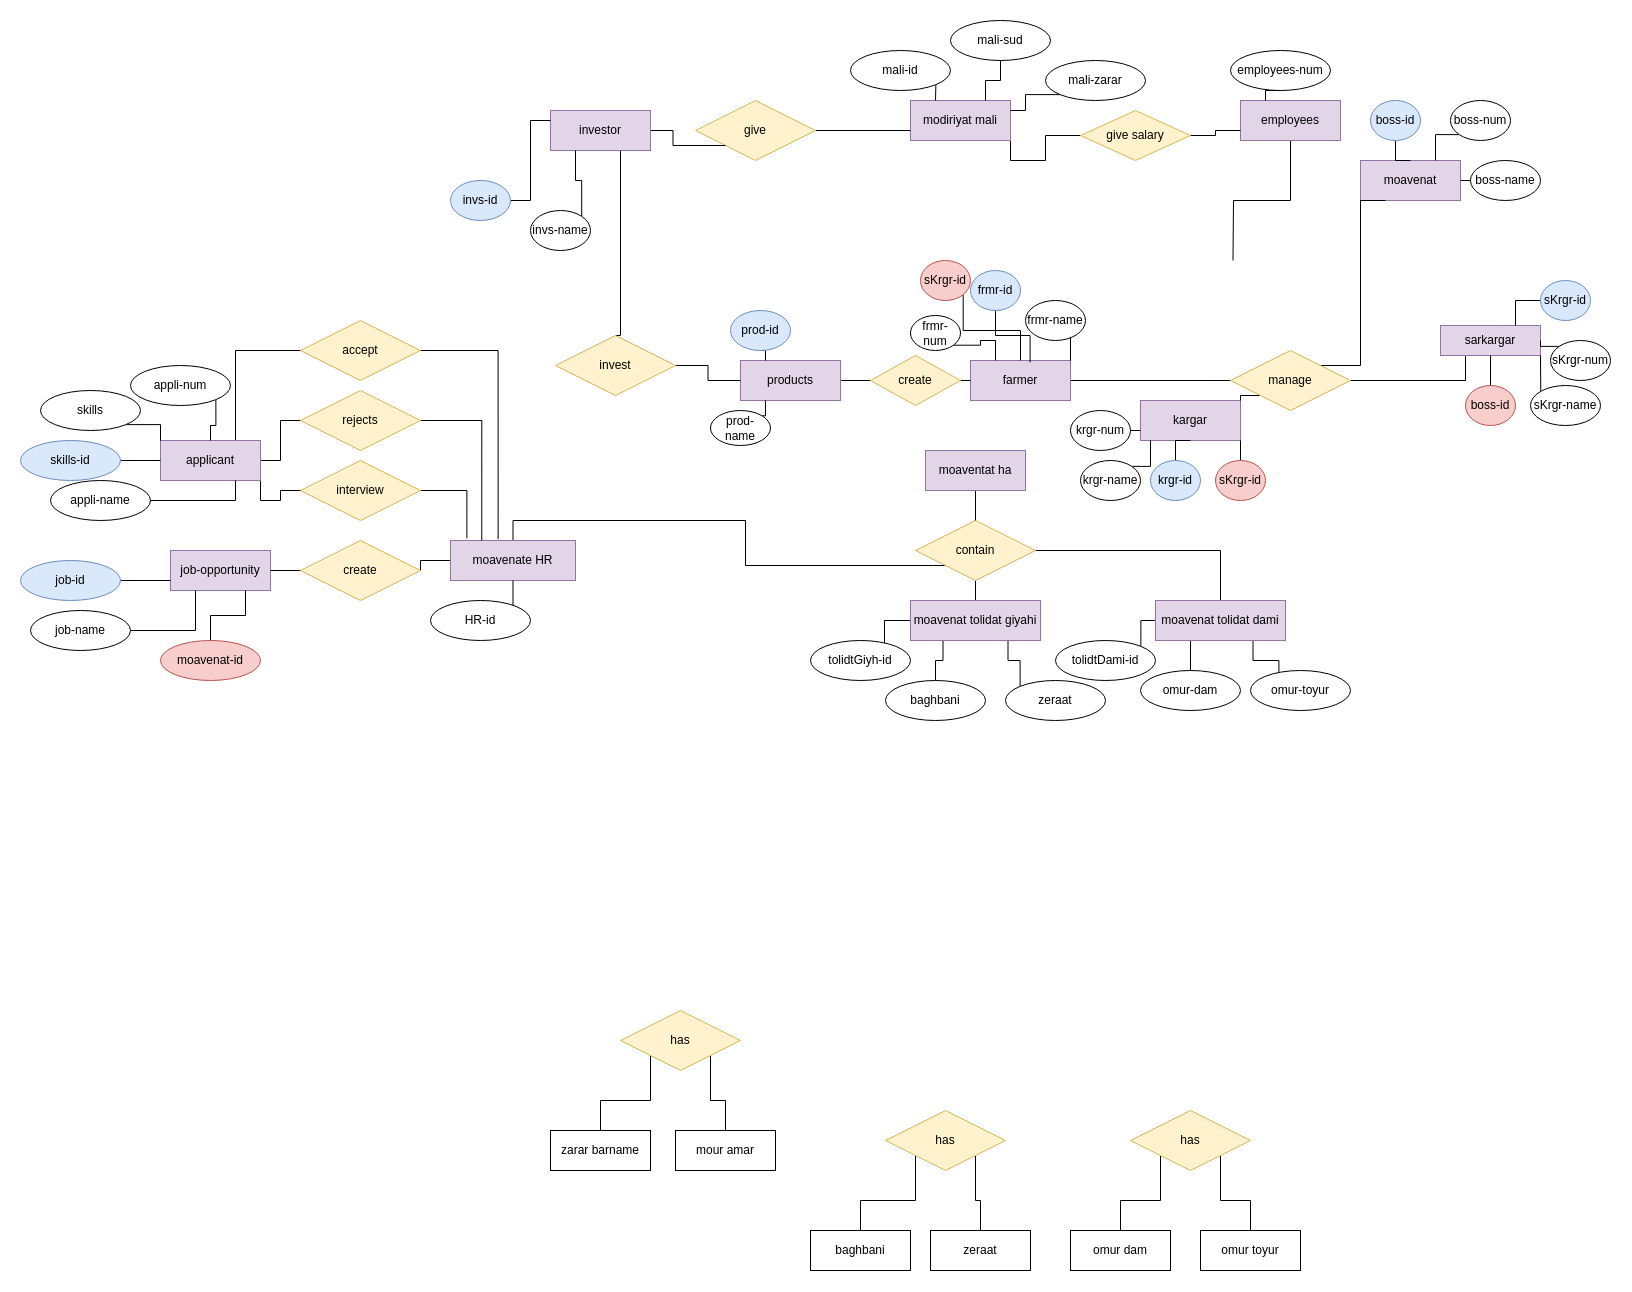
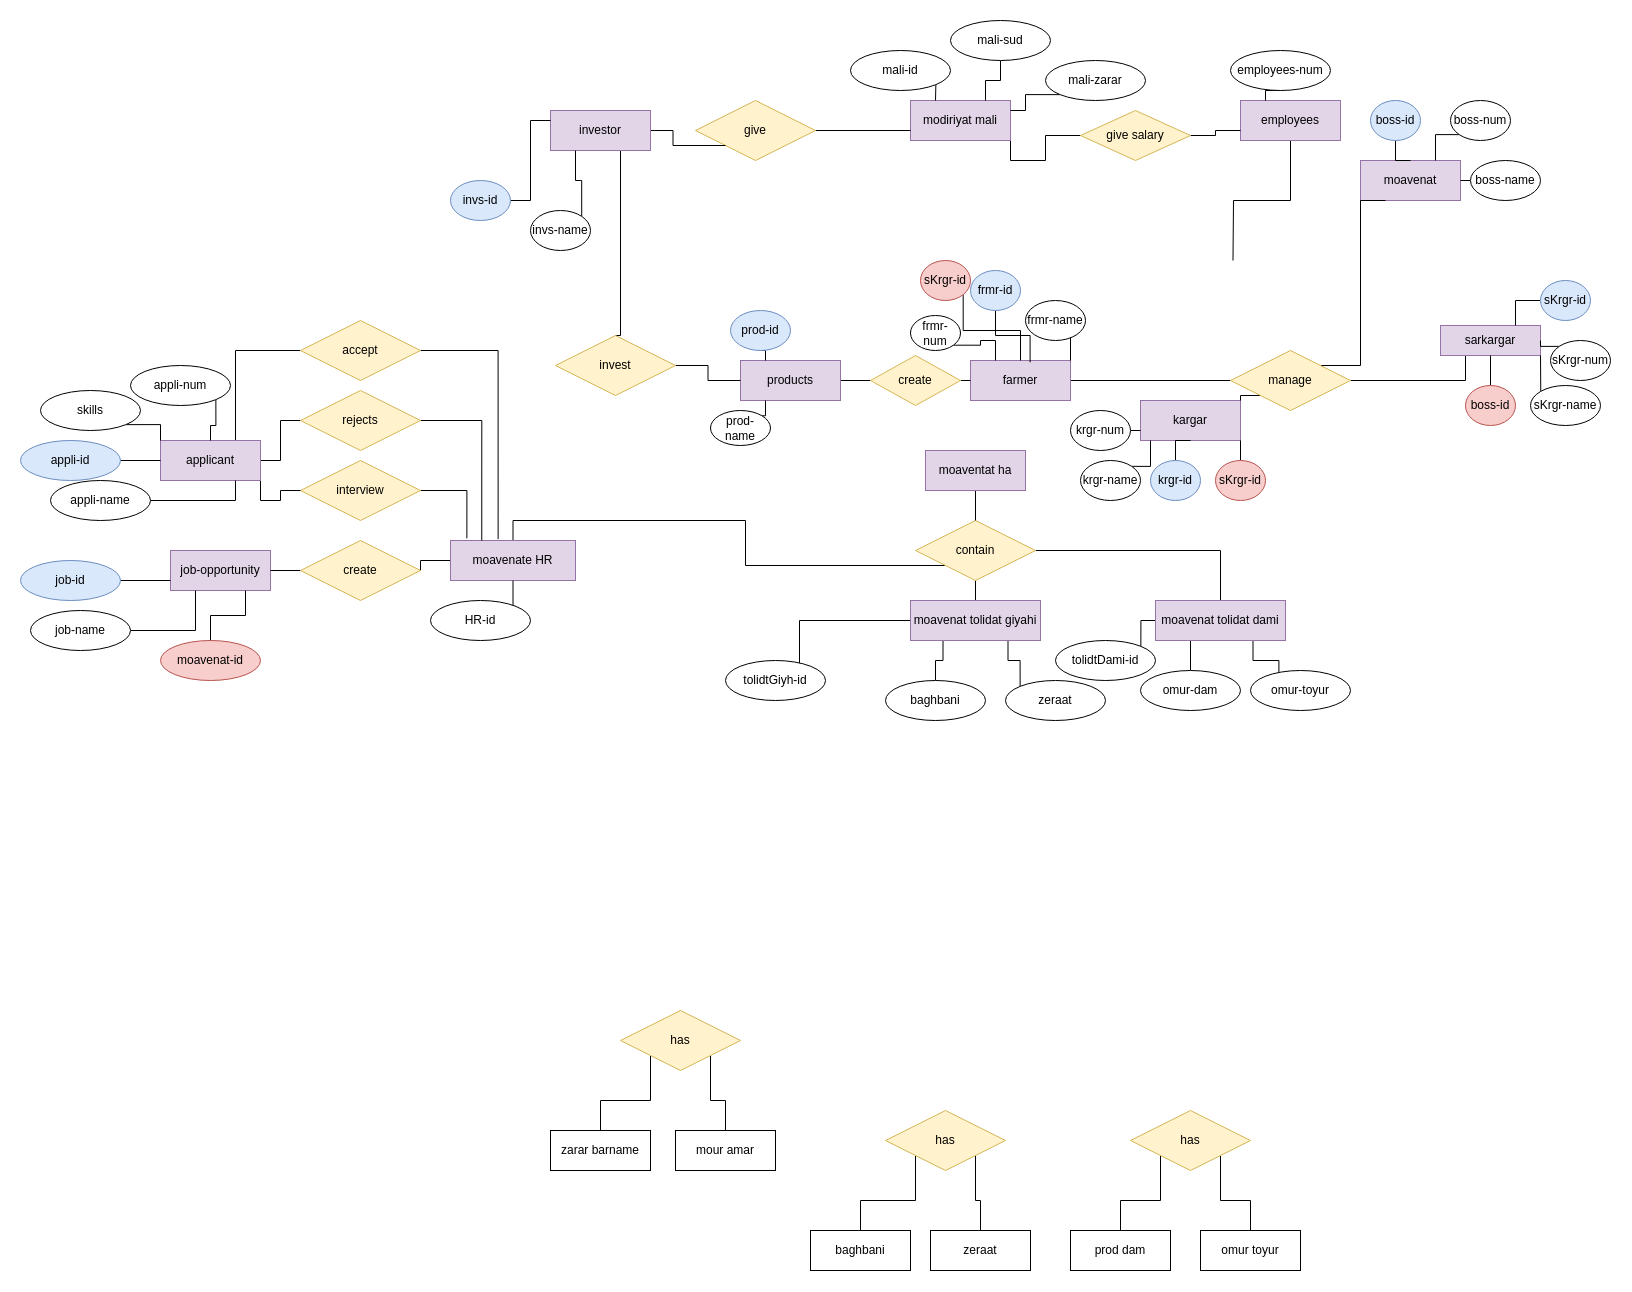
(71, 461) -> (71, 461)
(861, 661) -> (776, 681)
(1121, 1251) -> (1121, 1251)
